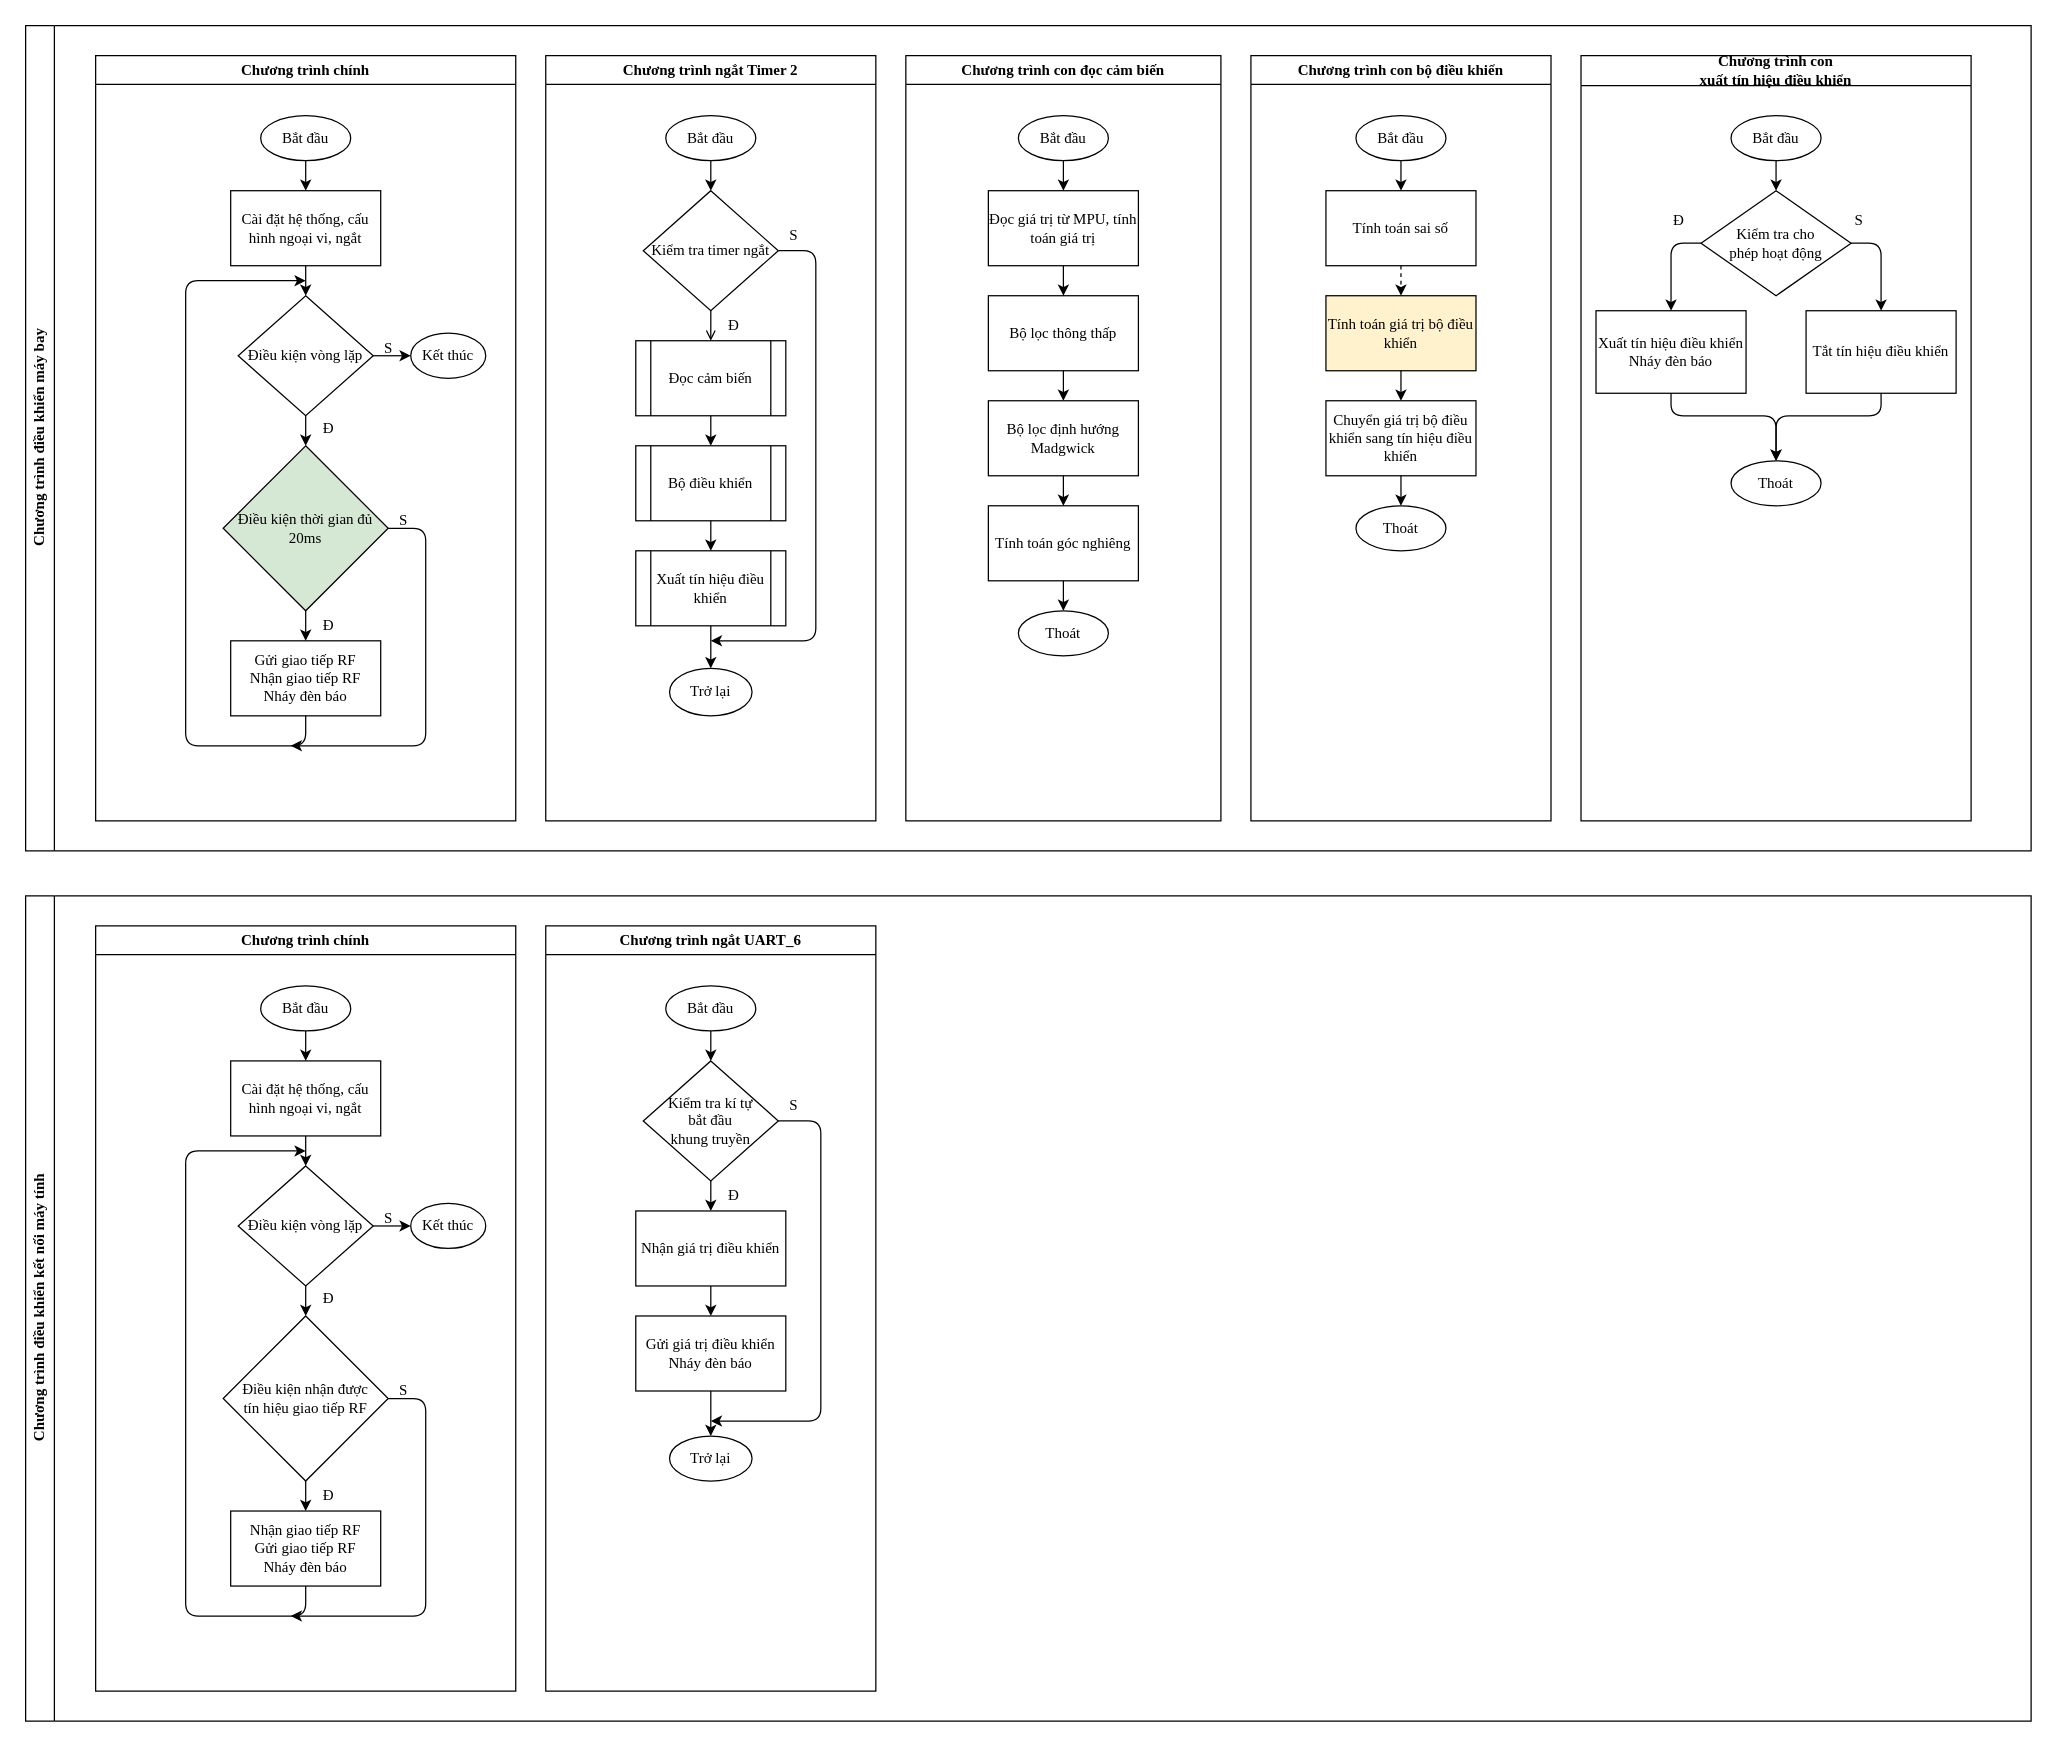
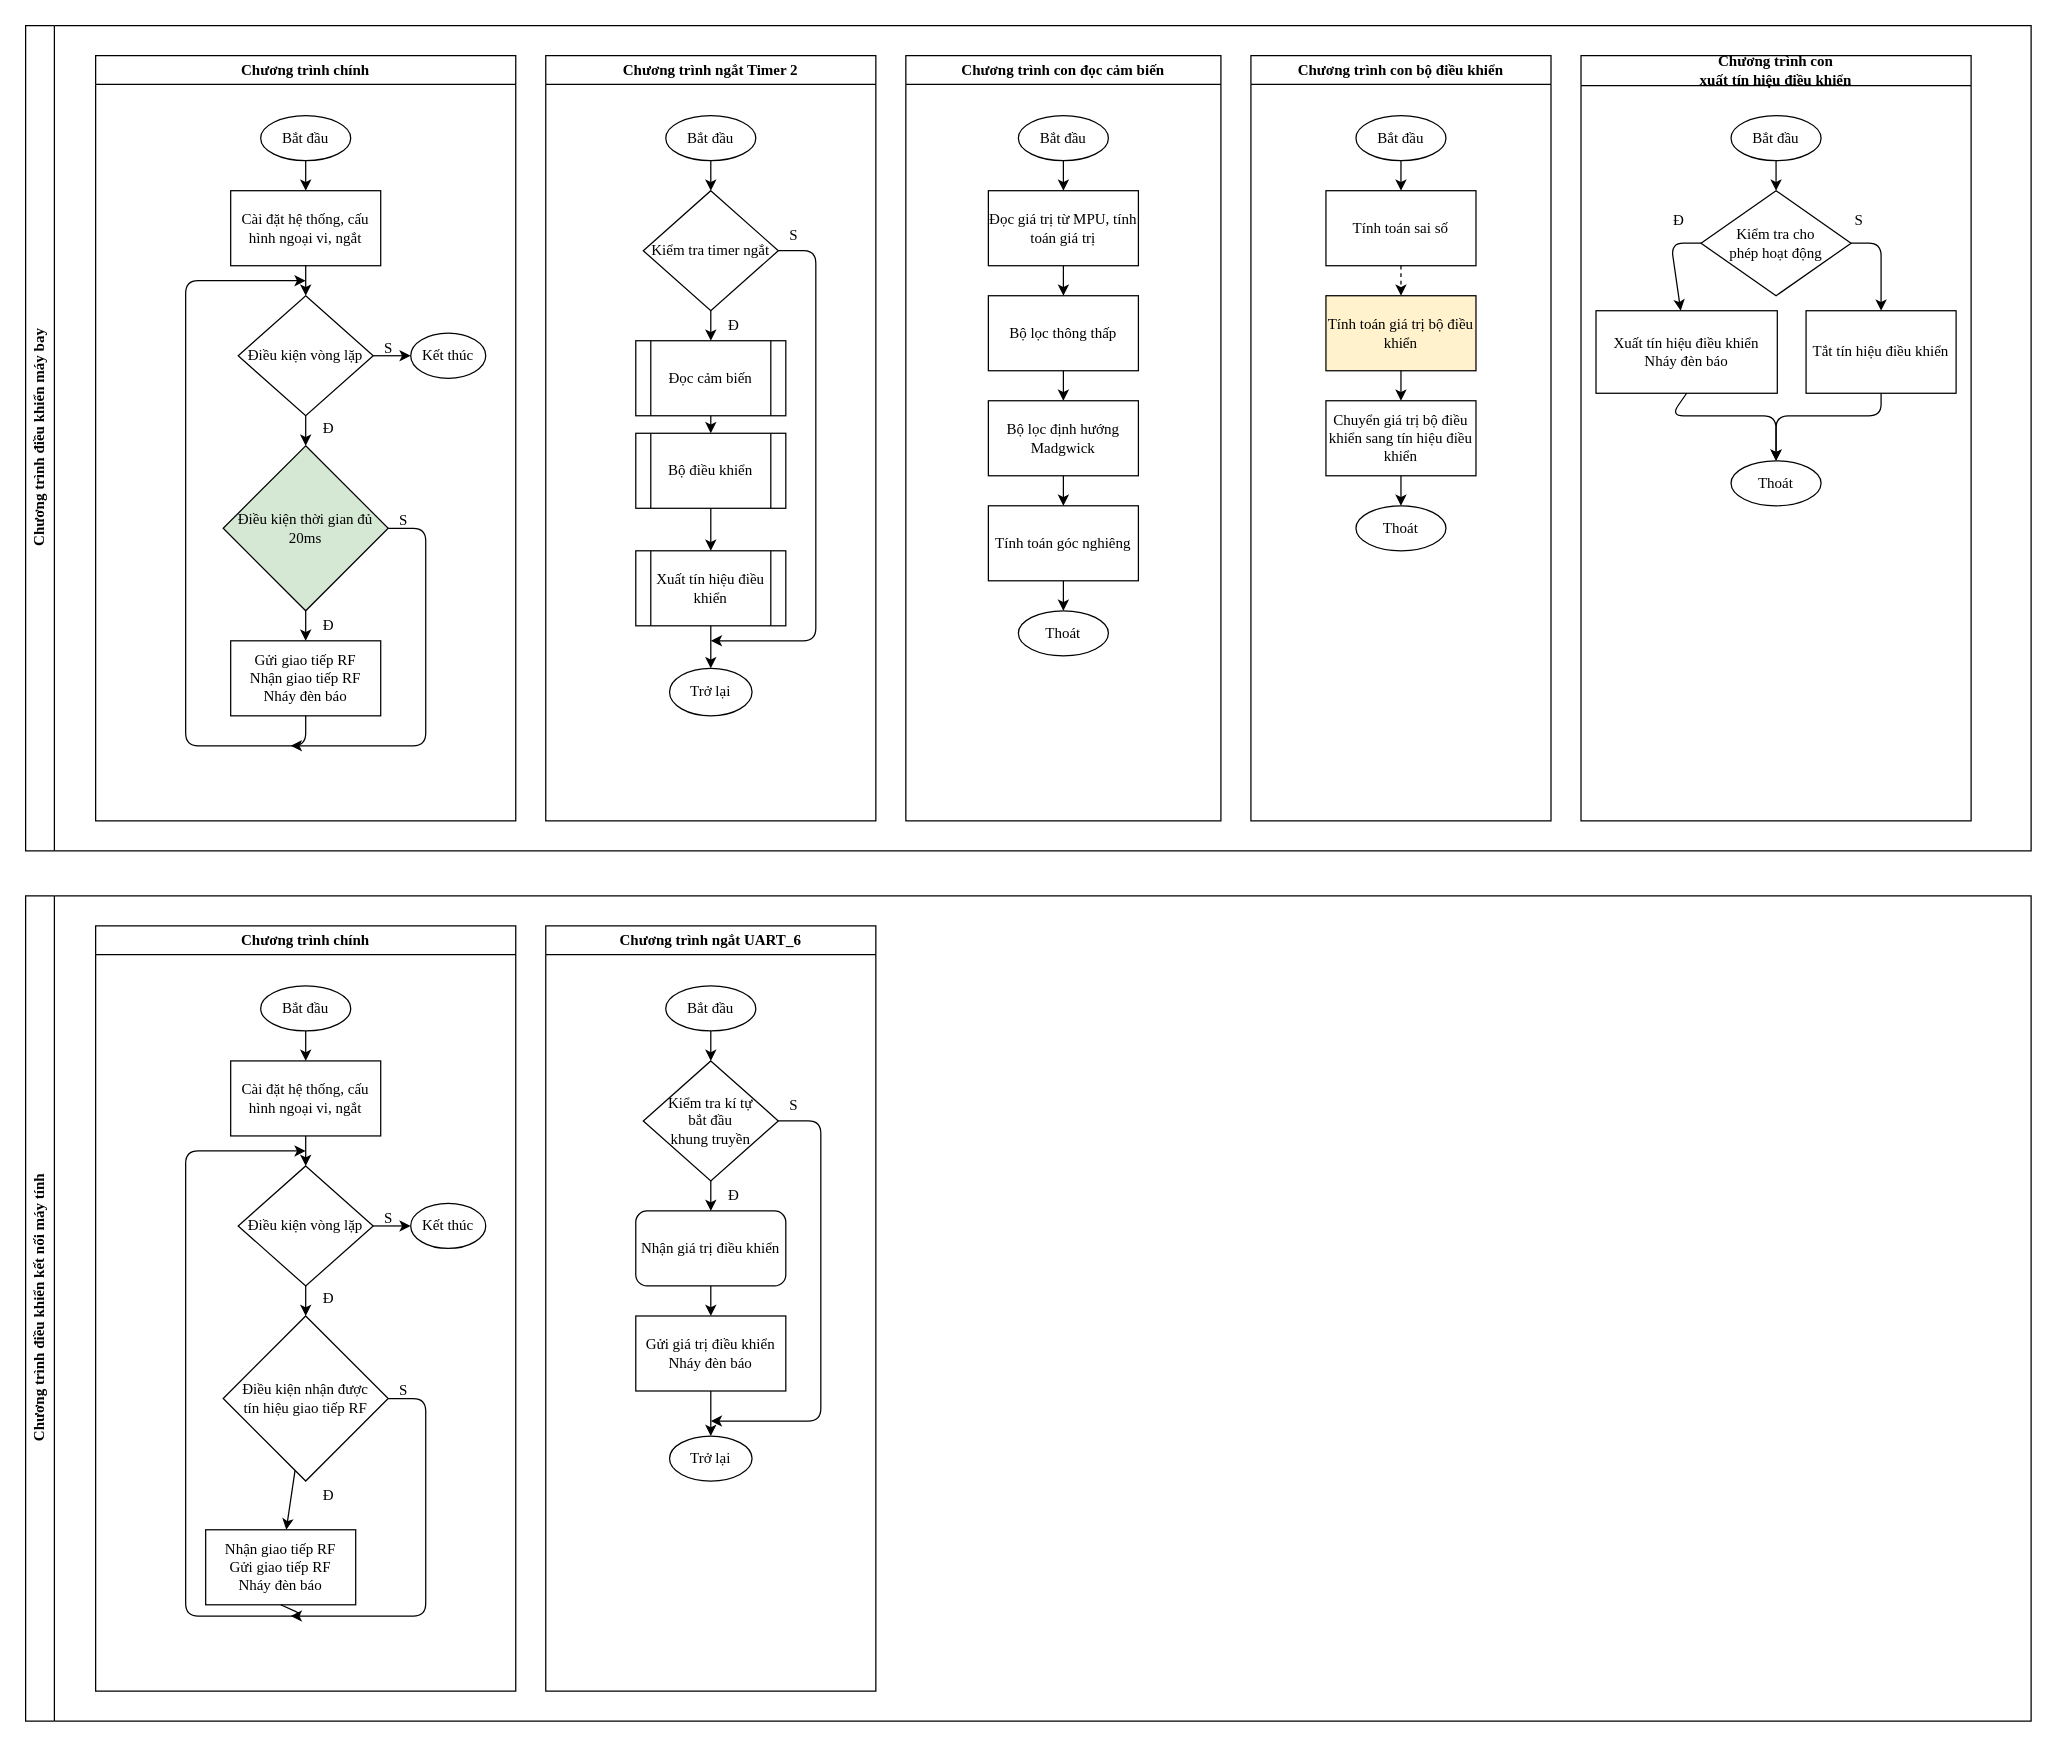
(711, 333) -> (711, 331)
(1671, 352) -> (1686, 352)
(711, 483) -> (711, 471)
(711, 1248) -> (711, 1248)
(306, 1548) -> (281, 1567)
